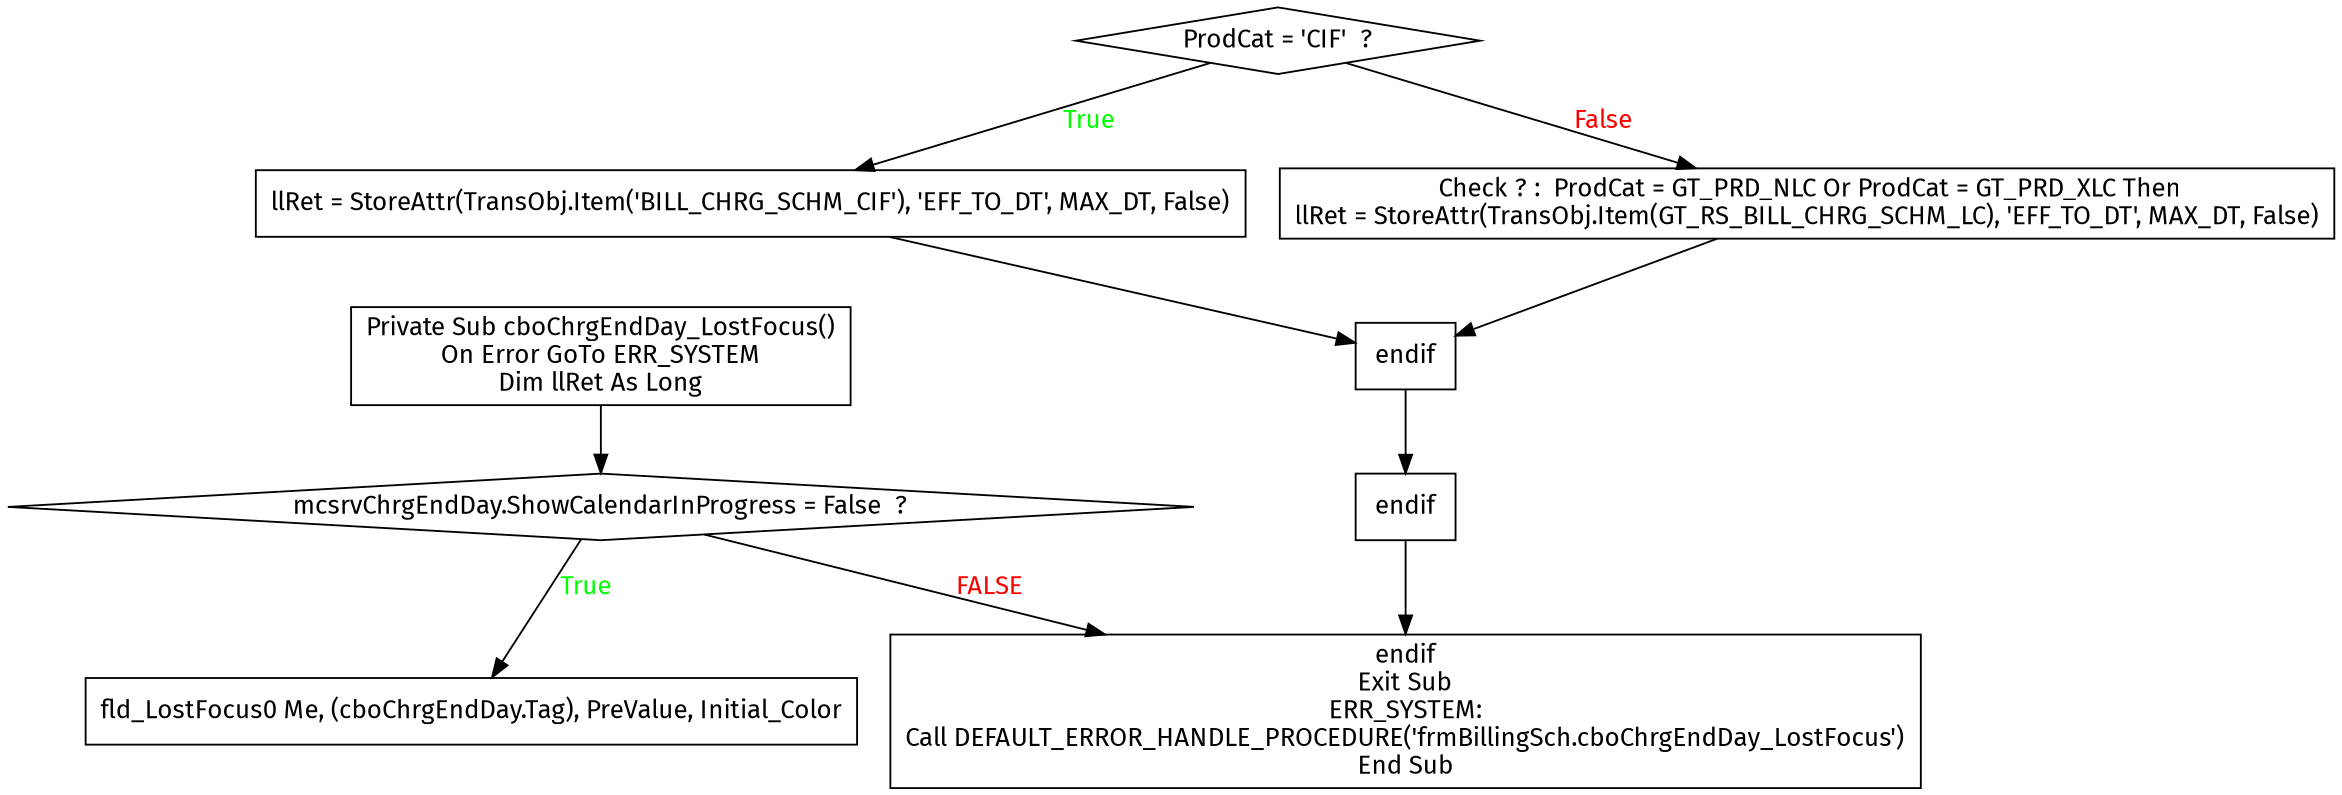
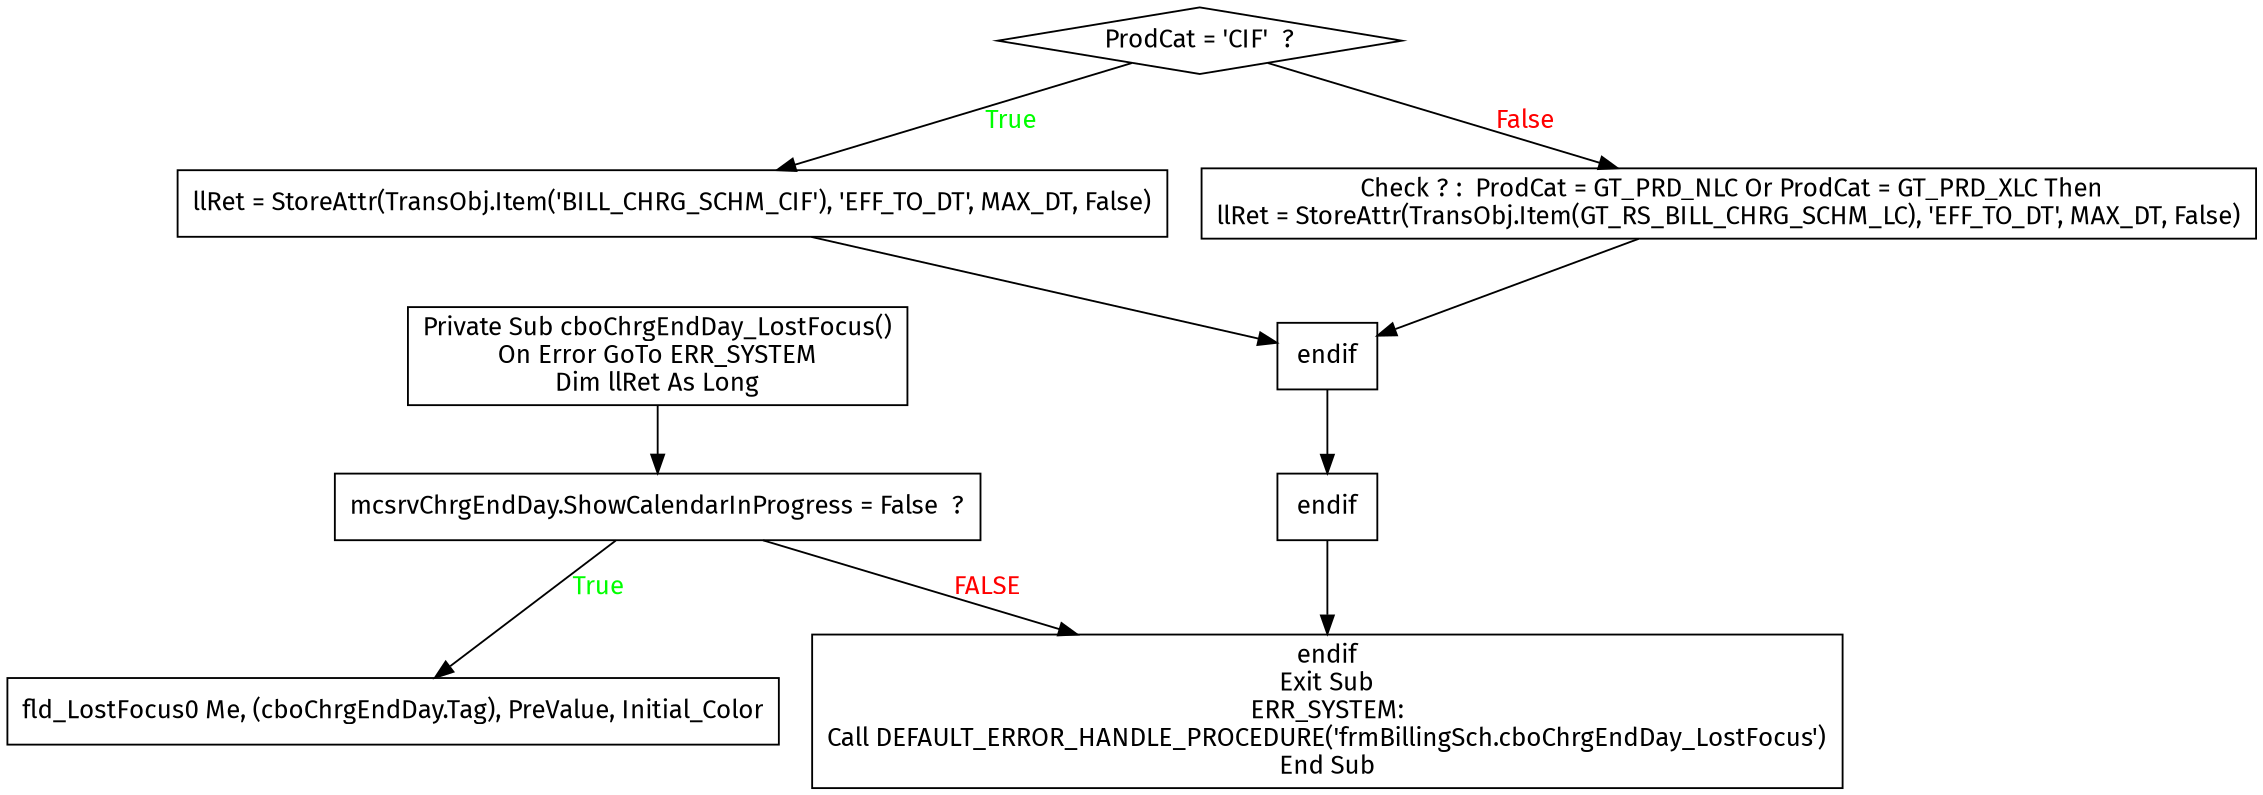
(601, 507) -> (658, 507)
